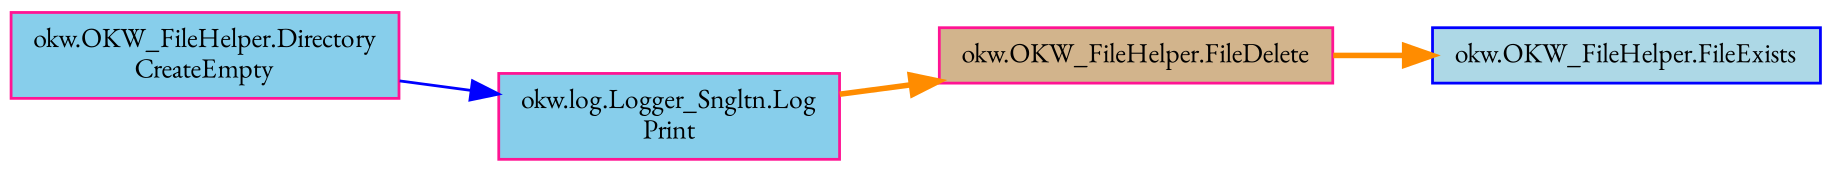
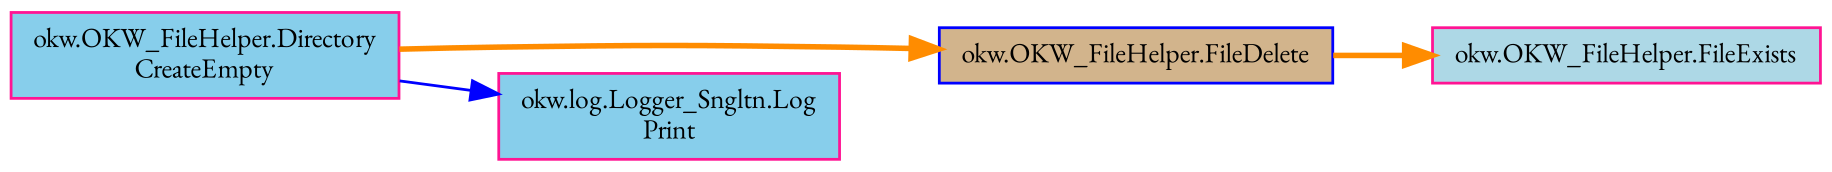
(1136, 55) -> (1136, 55)
(1626, 55) -> (1626, 55)
(875, 89) -> (655, 46)
